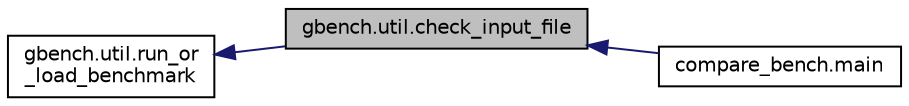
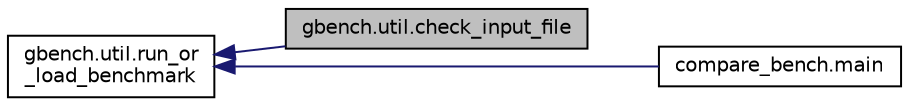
(633, 50) -> (447, 66)
